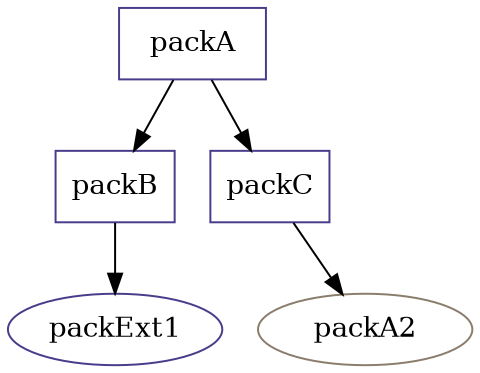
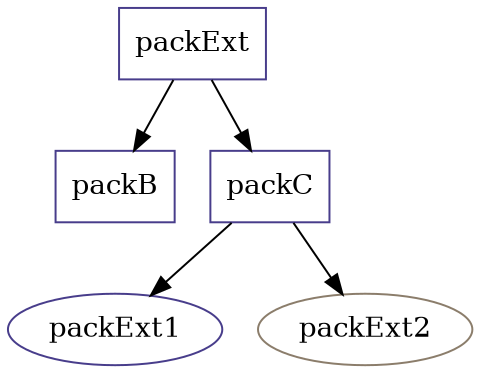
(192, 44) -> (192, 44)
(115, 248) -> (199, 252)
(365, 329) -> (365, 329)
